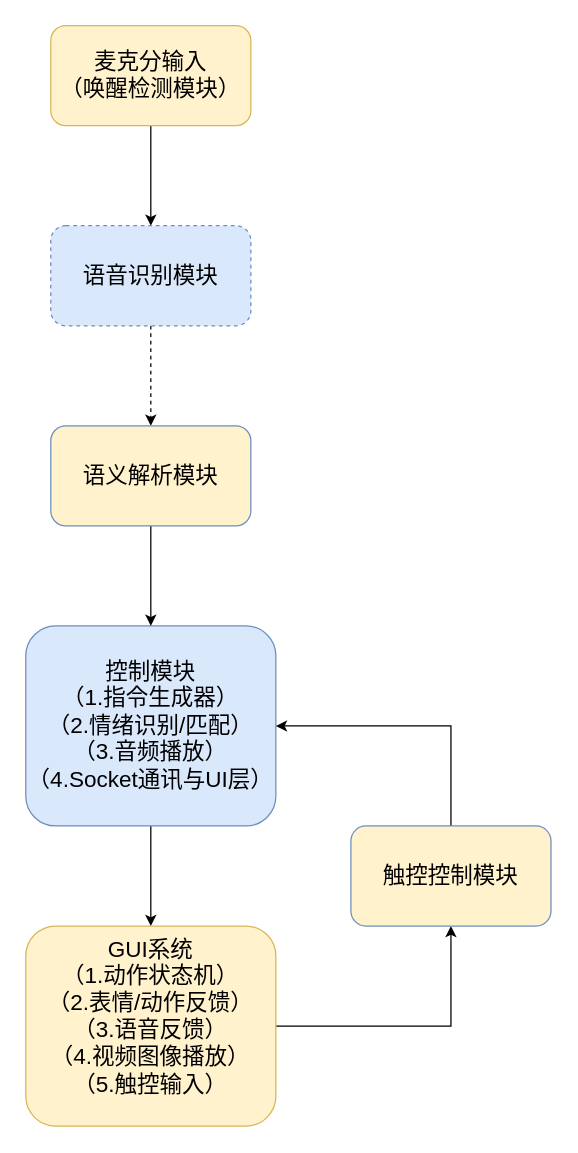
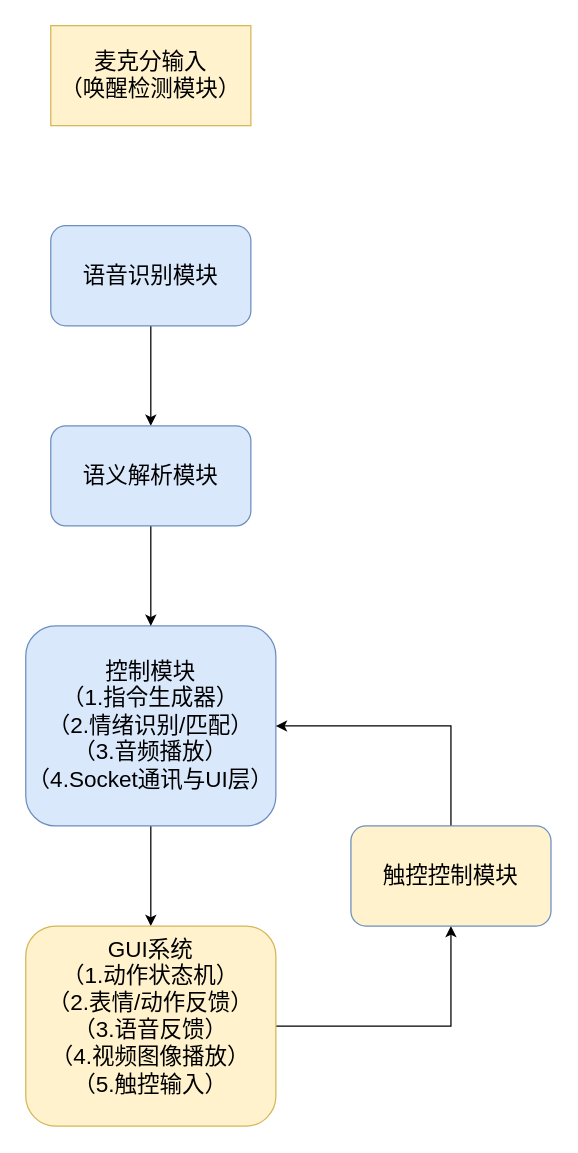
(151, 76) -> (151, 76)
(151, 172) -> none
(151, 276) -> (151, 276)
(151, 372) -> (151, 372)
(151, 476) -> (151, 476)
